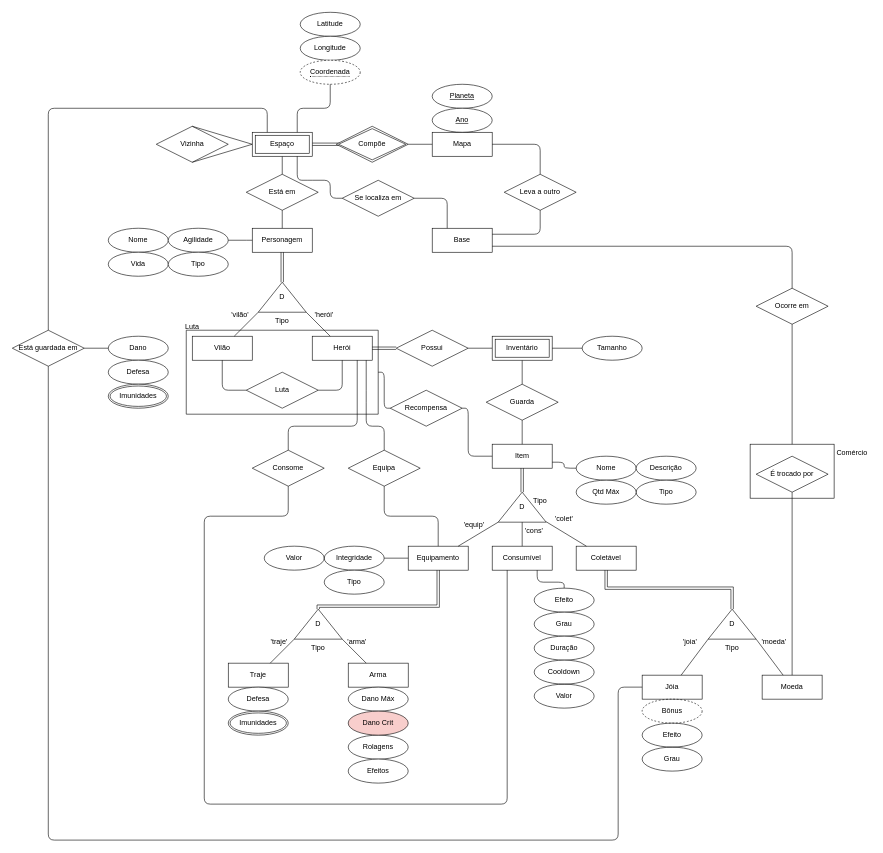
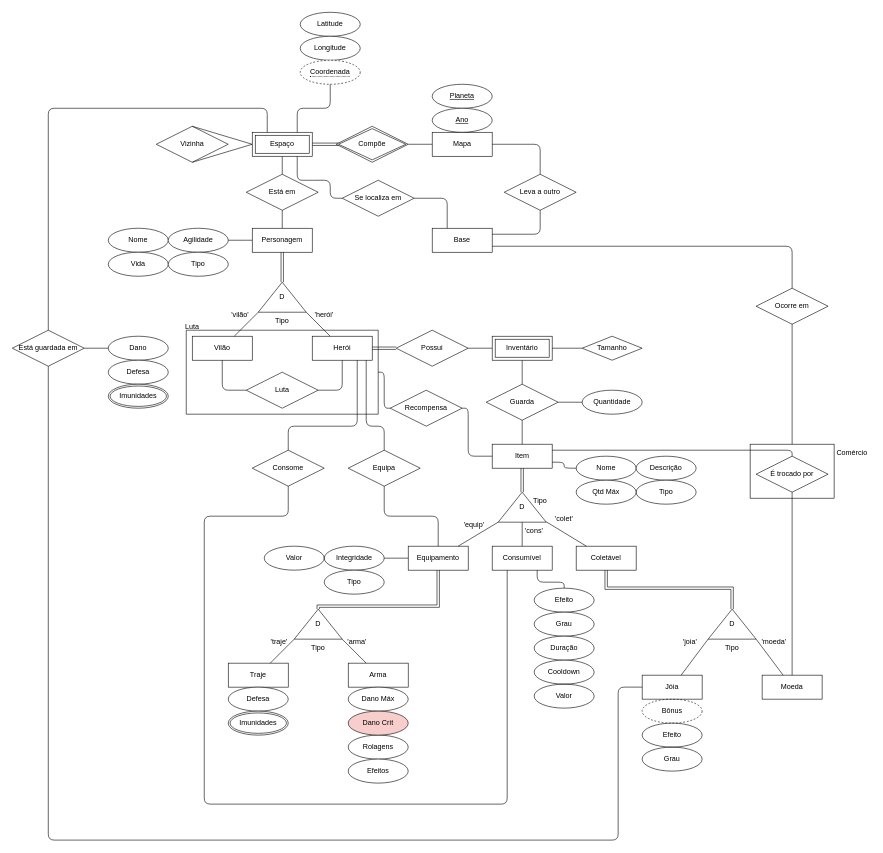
(612, 348) -> (612, 348)
none -> (570, 402)
none -> (612, 402)
none -> (674, 450)
